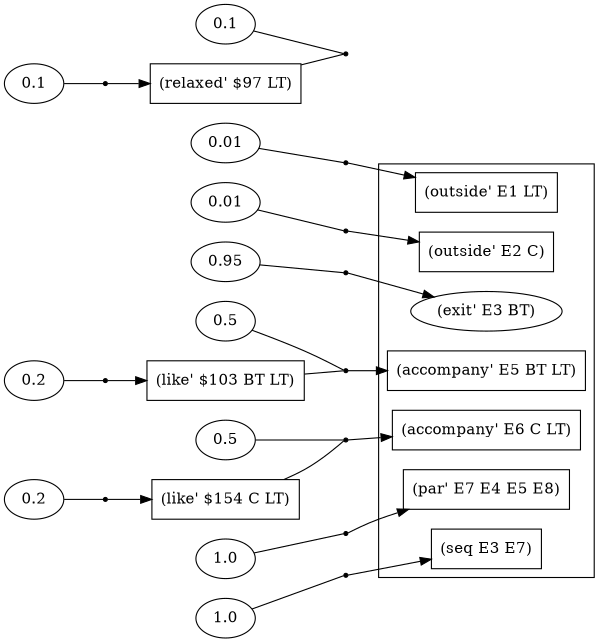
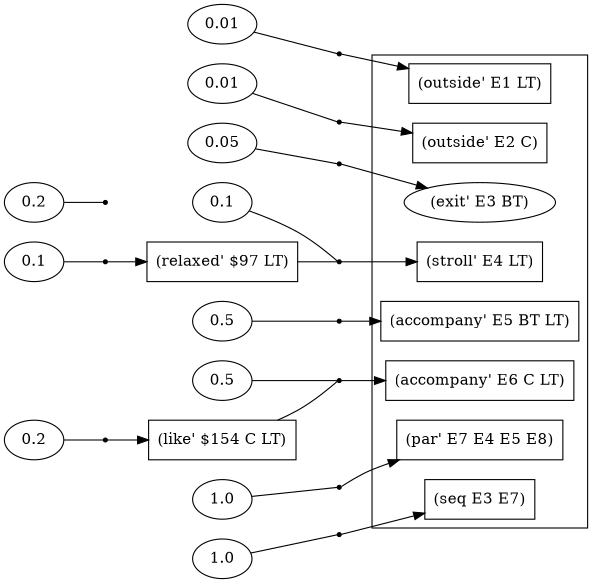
(226, 262) -> (222, 143)
none -> (480, 262)
(226, 381) -> none
